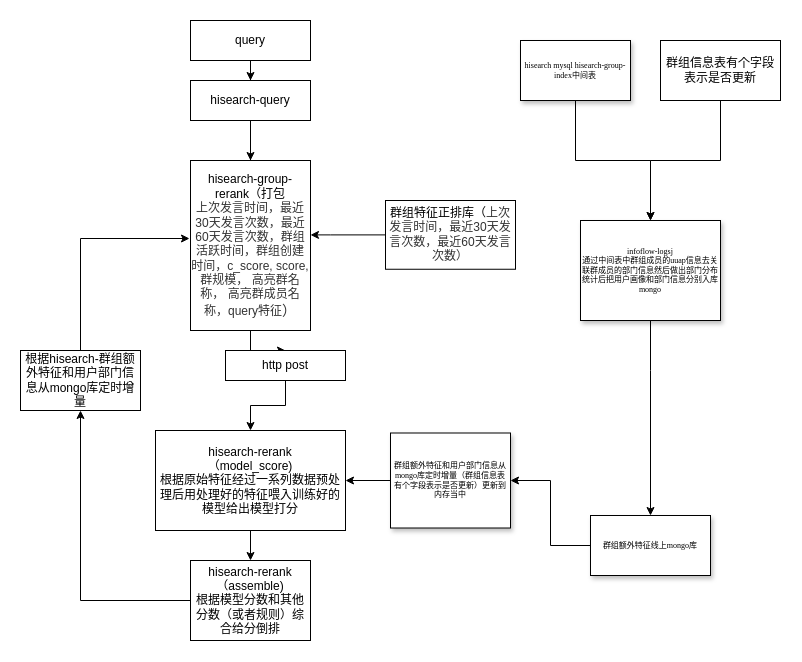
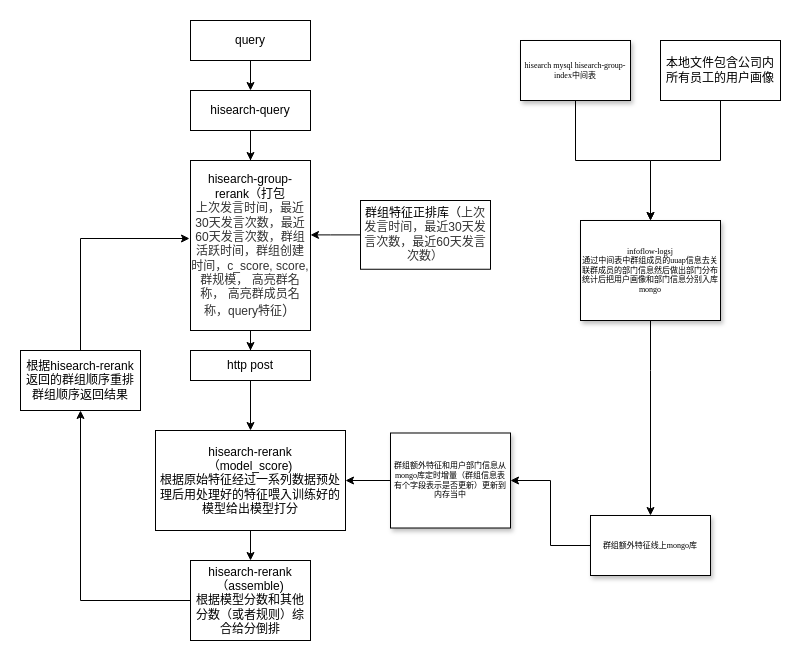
(721, 71) -> (721, 71)
(251, 101) -> (251, 111)
(451, 235) -> (426, 235)
(286, 366) -> (251, 366)
(81, 381) -> (81, 381)
